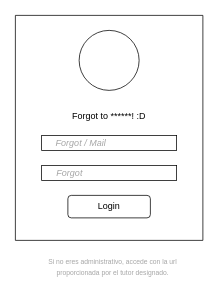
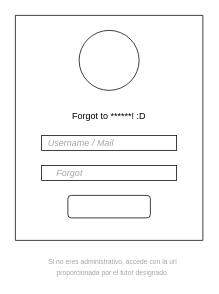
(81, 143) -> (81, 143)
(109, 207) -> none
